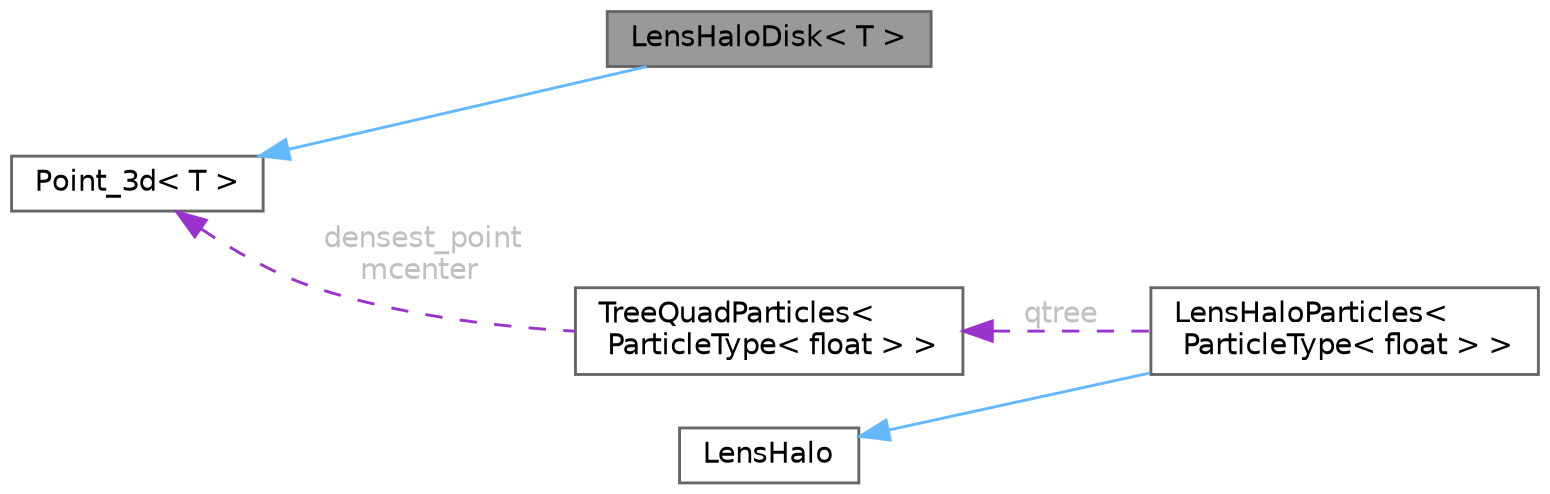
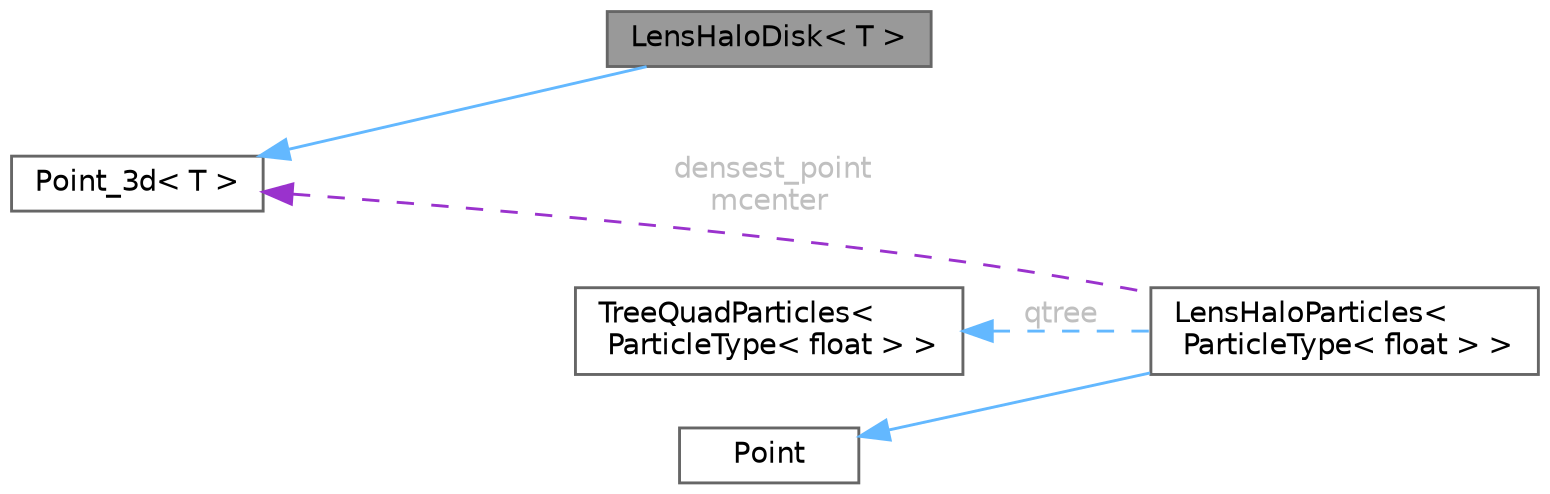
(380, 305) -> (723, 233)
(1071, 331) -> (1071, 331)
(769, 455) -> (769, 455)
